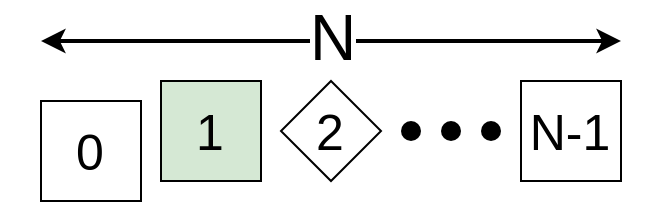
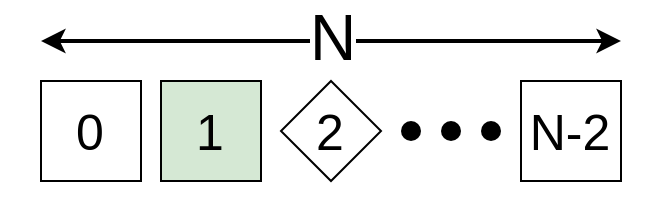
(571, 131) -> (571, 131)
(91, 151) -> (91, 131)
